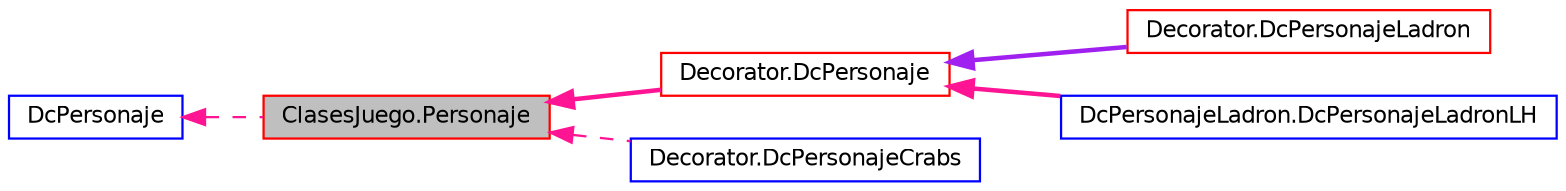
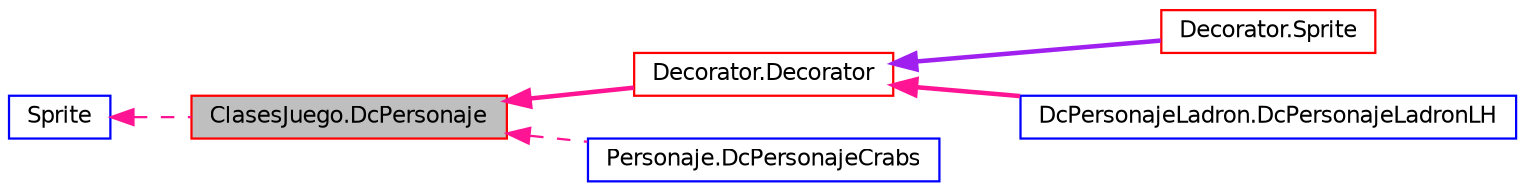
(1309, 32) -> (1268, 32)
(805, 74) -> (764, 74)
(96, 117) -> (60, 117)
(407, 117) -> (349, 117)
(805, 160) -> (764, 160)
